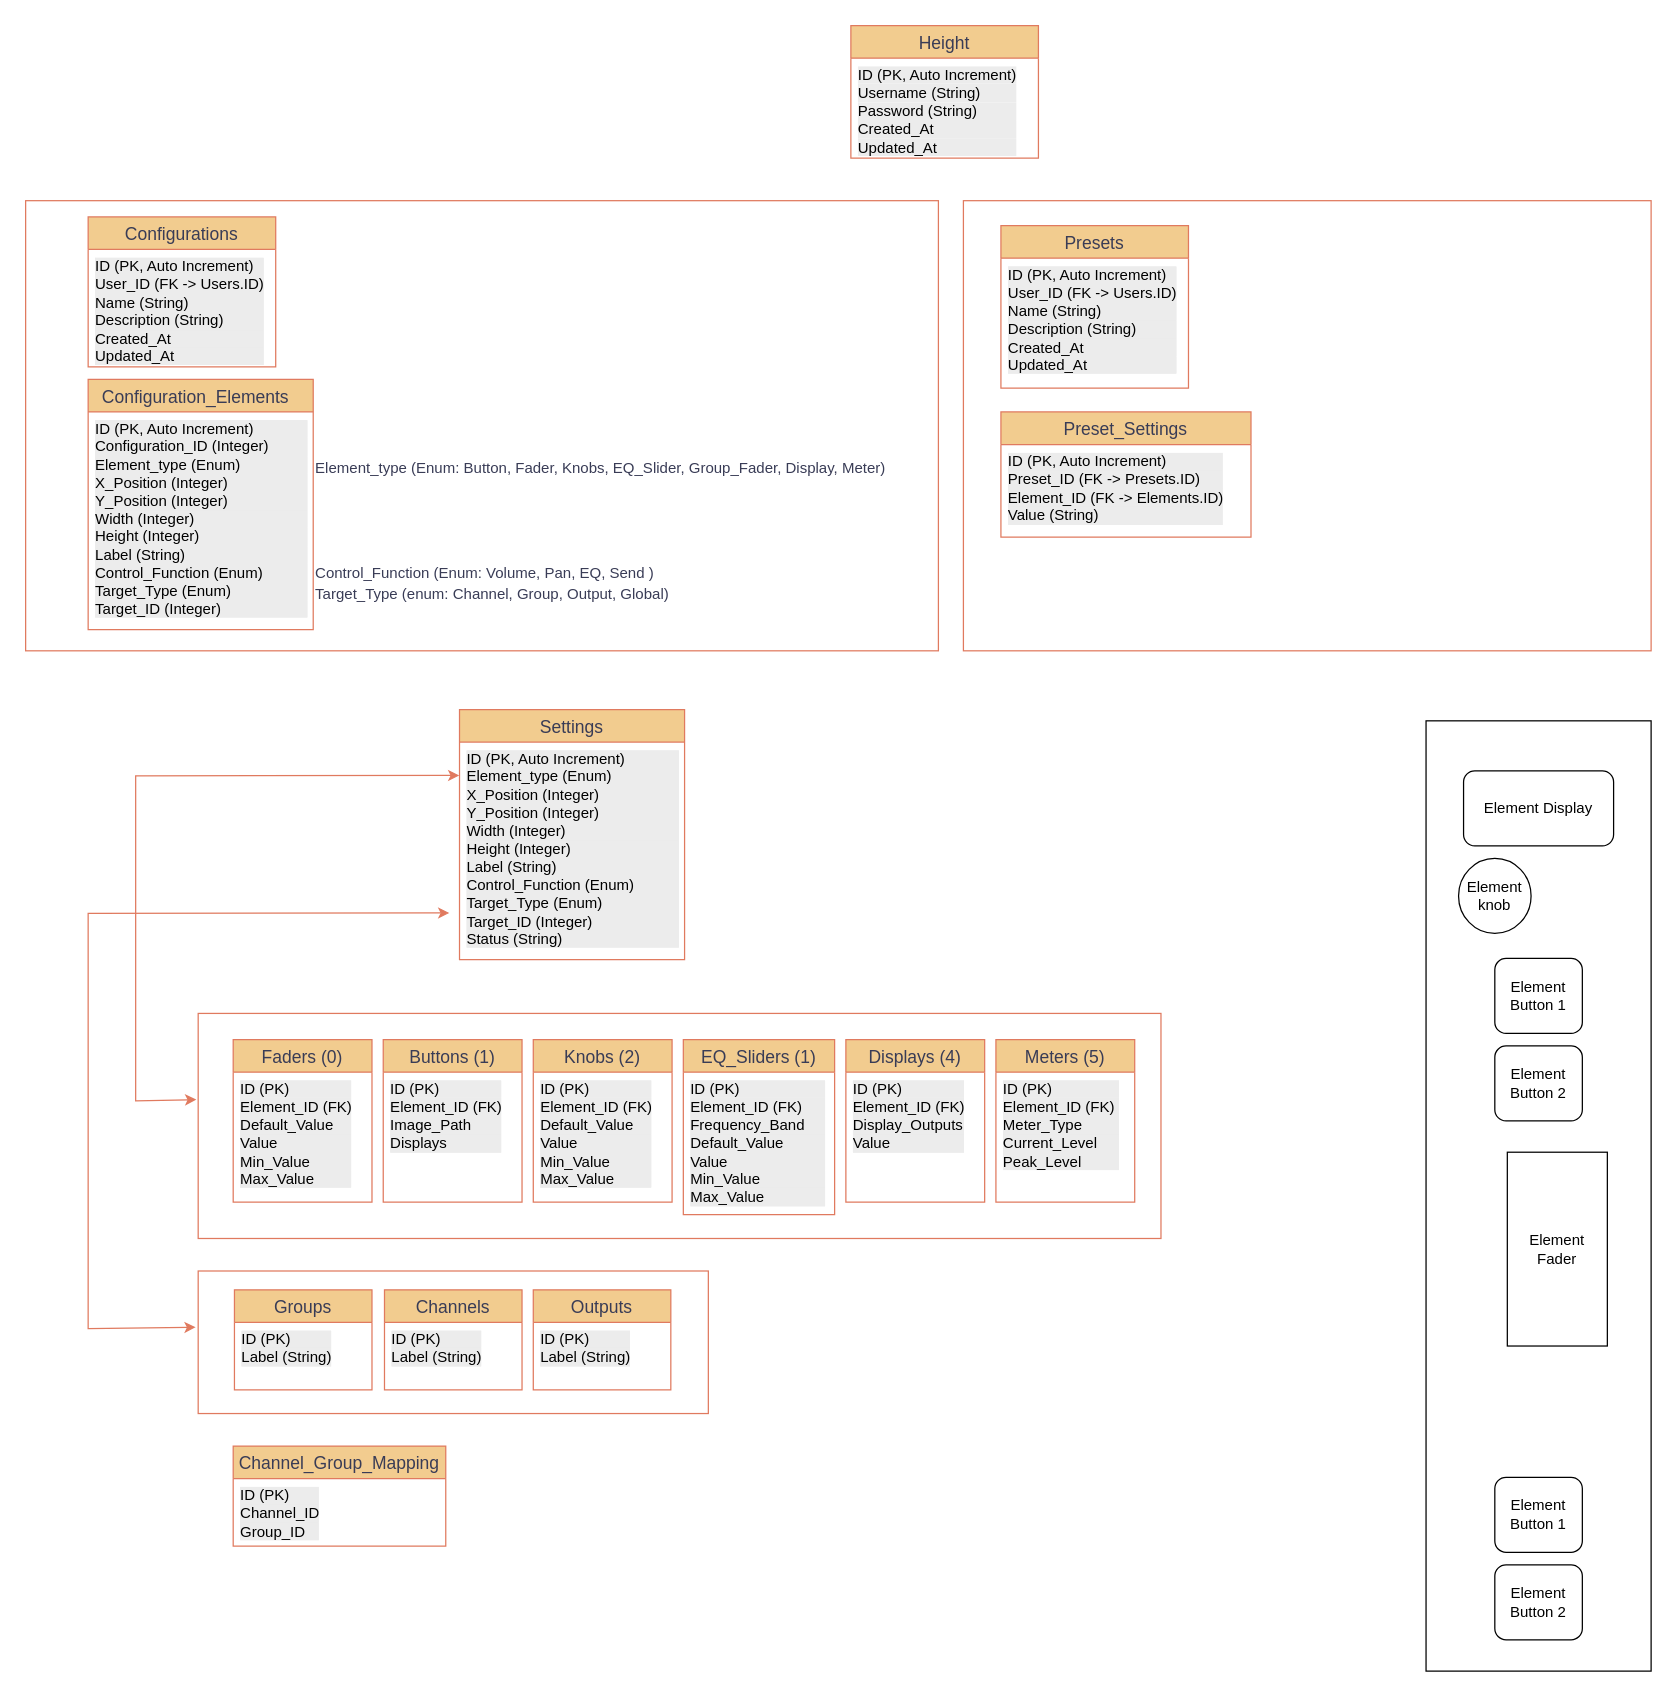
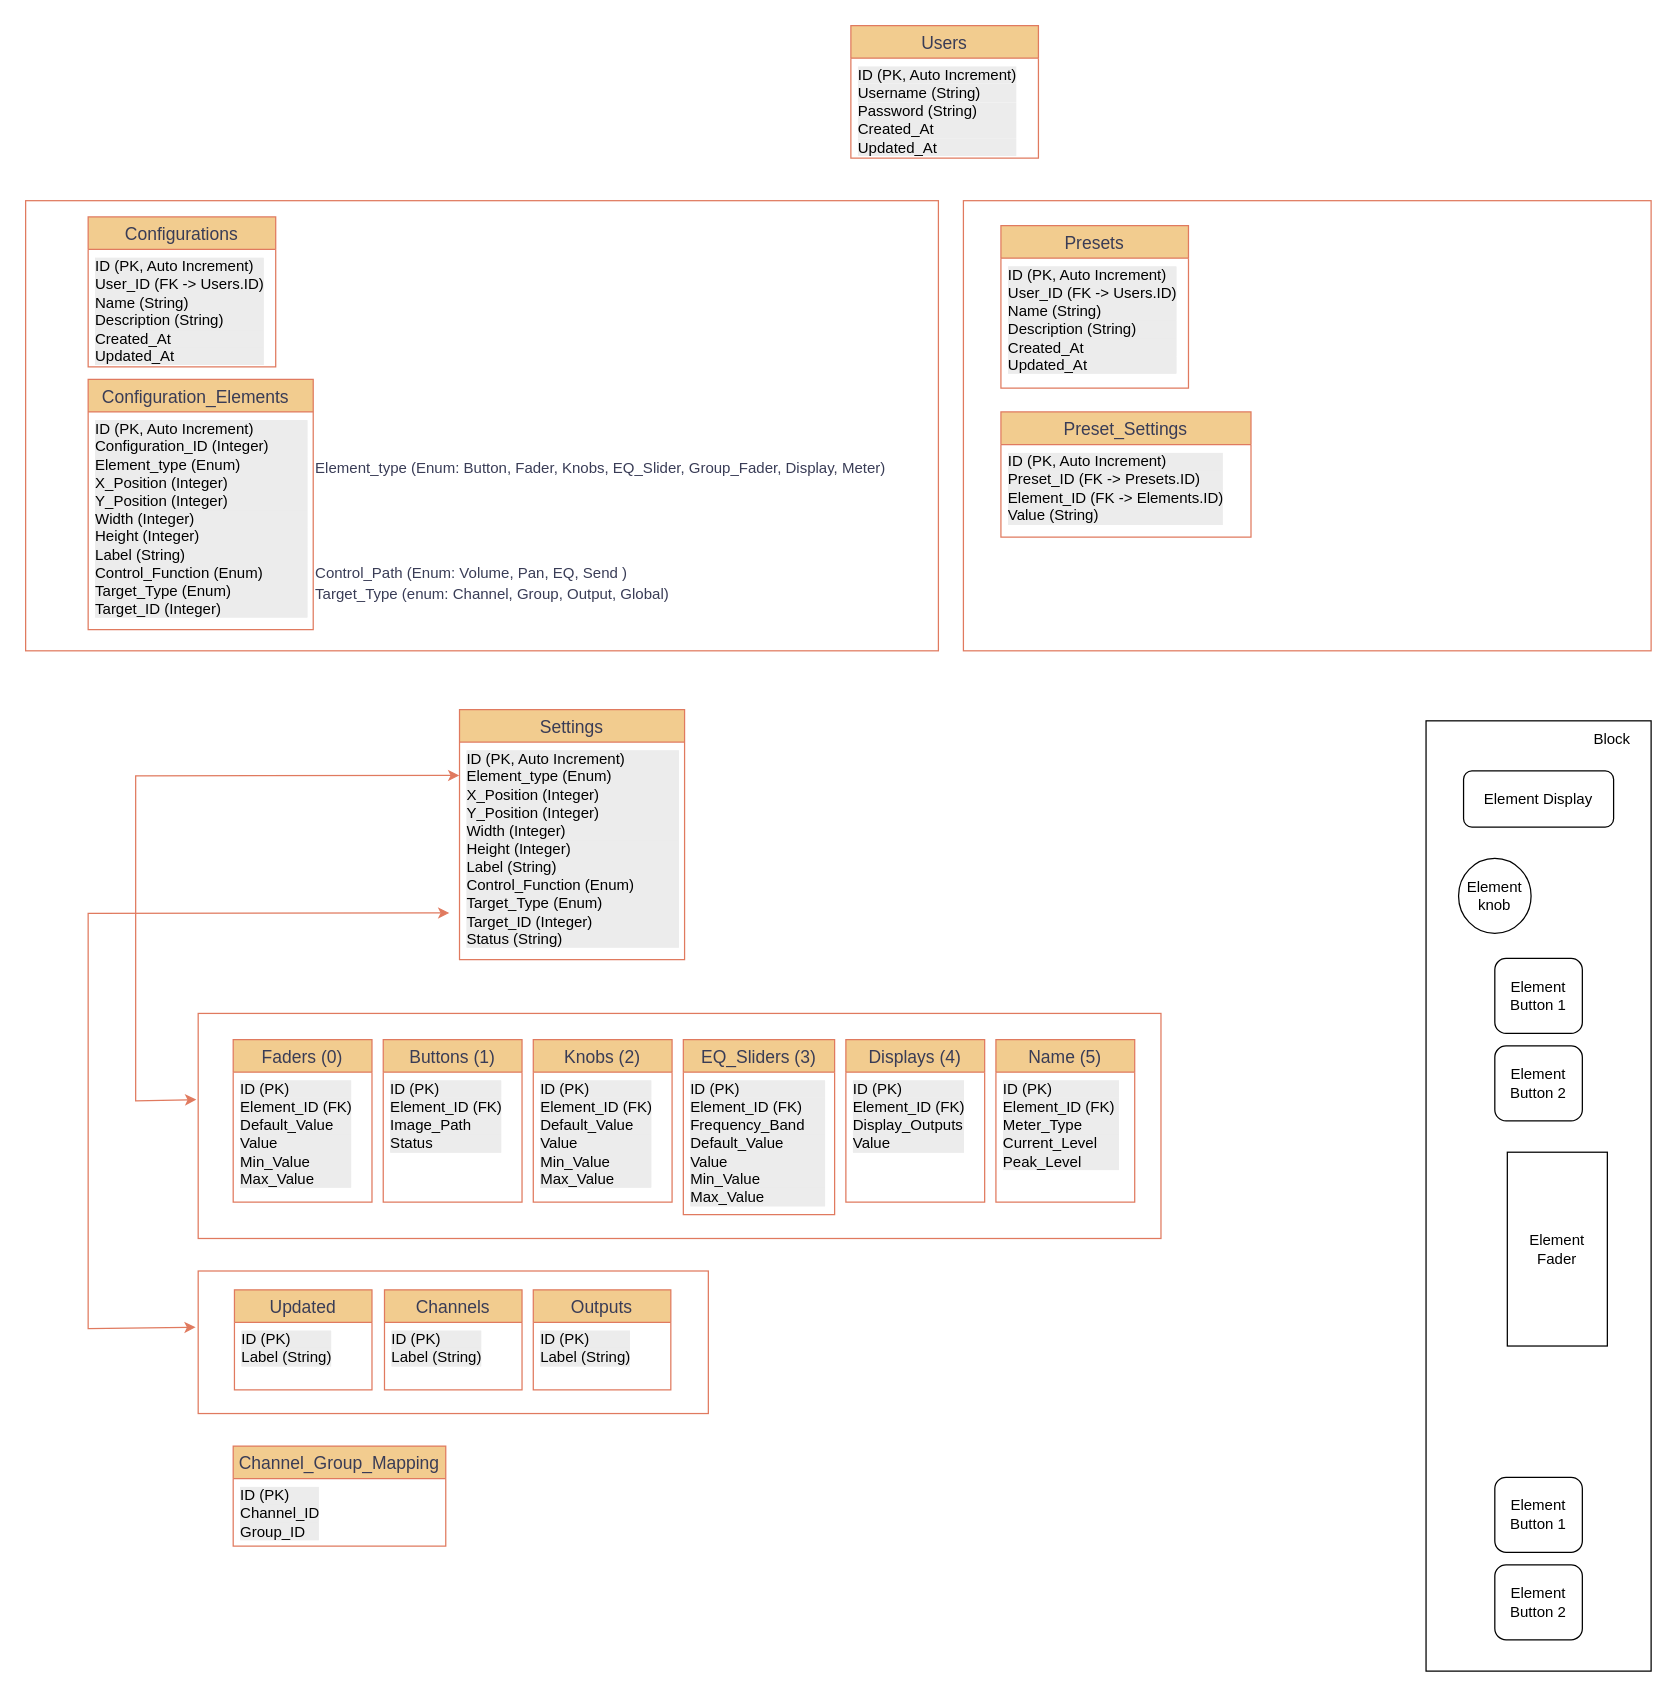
(944, 43) -> (944, 43)
(488, 573) -> (473, 573)
none -> (1612, 739)
(1538, 808) -> (1538, 799)
(758, 1057) -> (758, 1057)
(1064, 1057) -> (1064, 1057)
(450, 1117) -> (450, 1117)
(303, 1307) -> (303, 1307)
